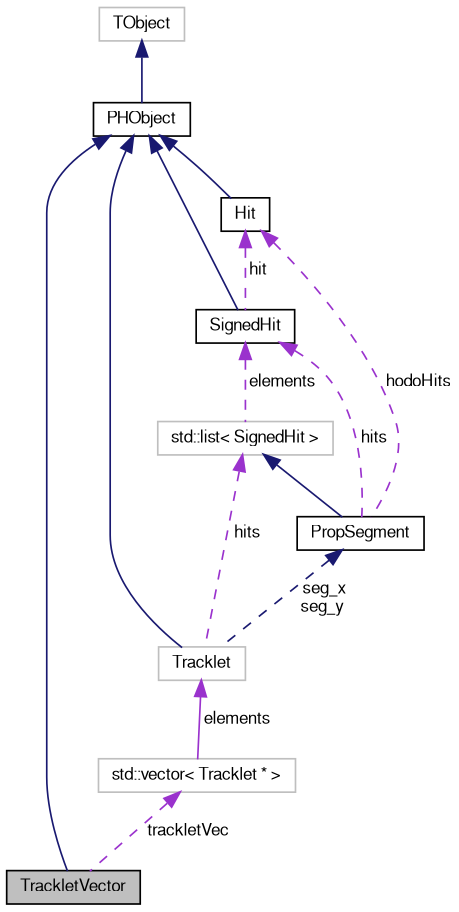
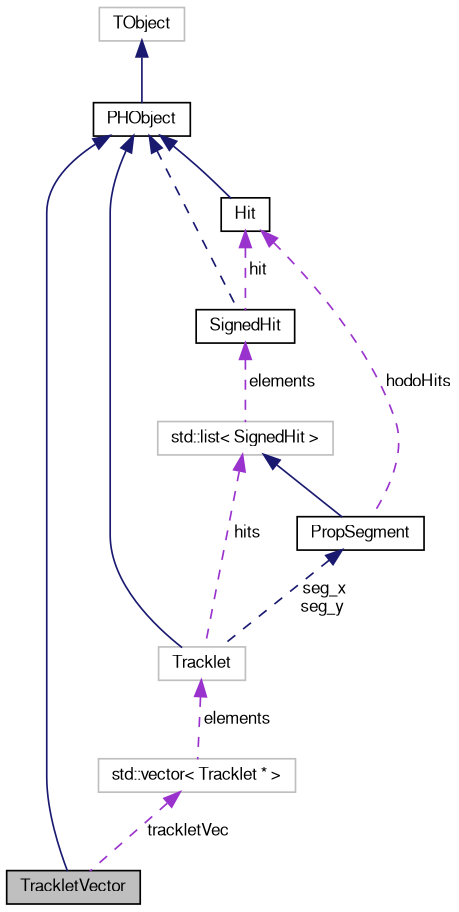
(197, 230) -> (197, 230)
(352, 423) -> none
(199, 728) -> (199, 728)
